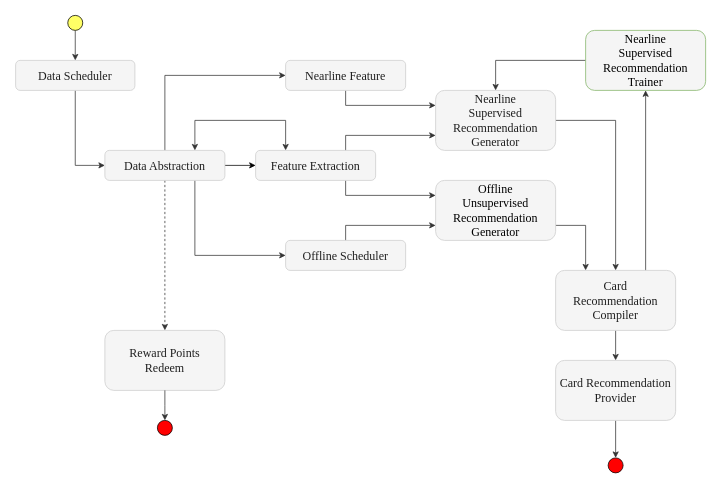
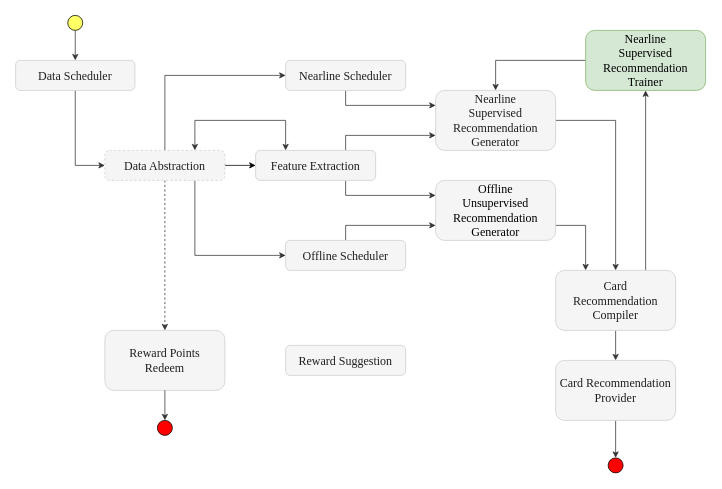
(645, 60) -> (645, 60)
(345, 75) -> (345, 75)
(165, 165) -> (165, 165)
none -> (345, 360)
